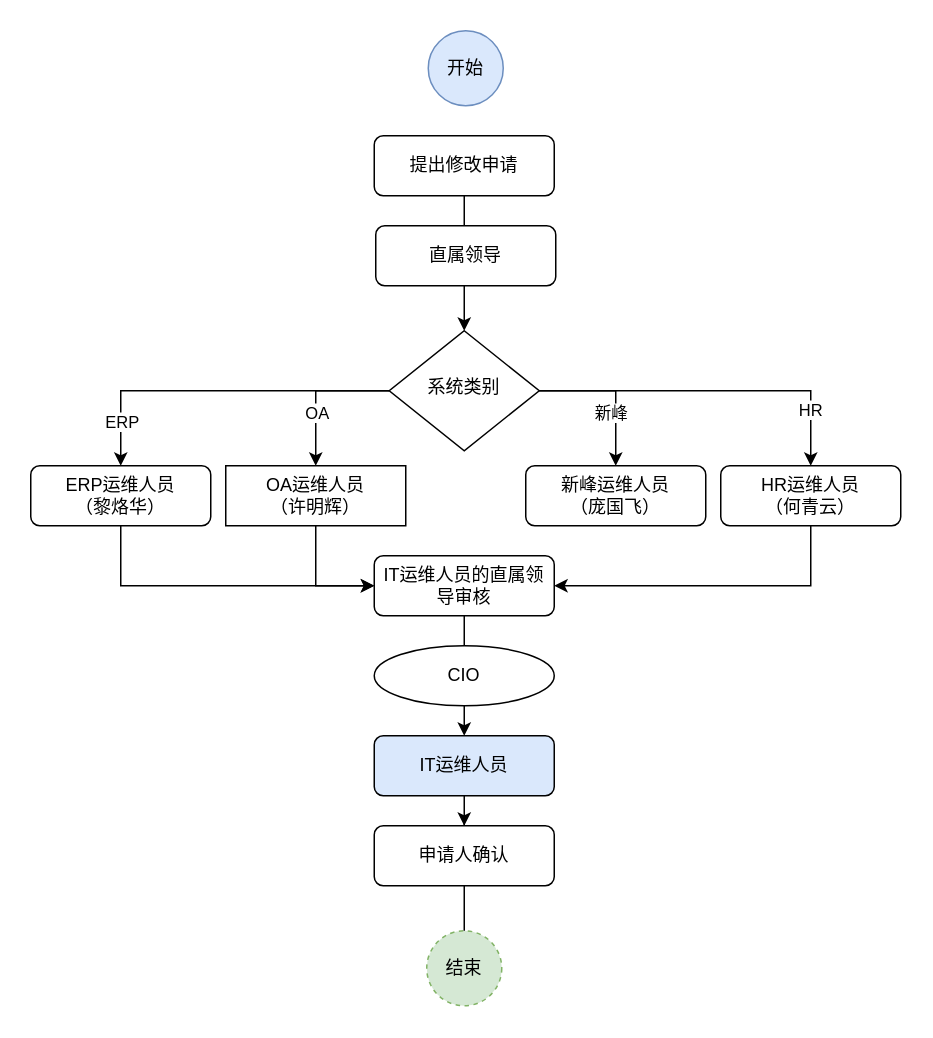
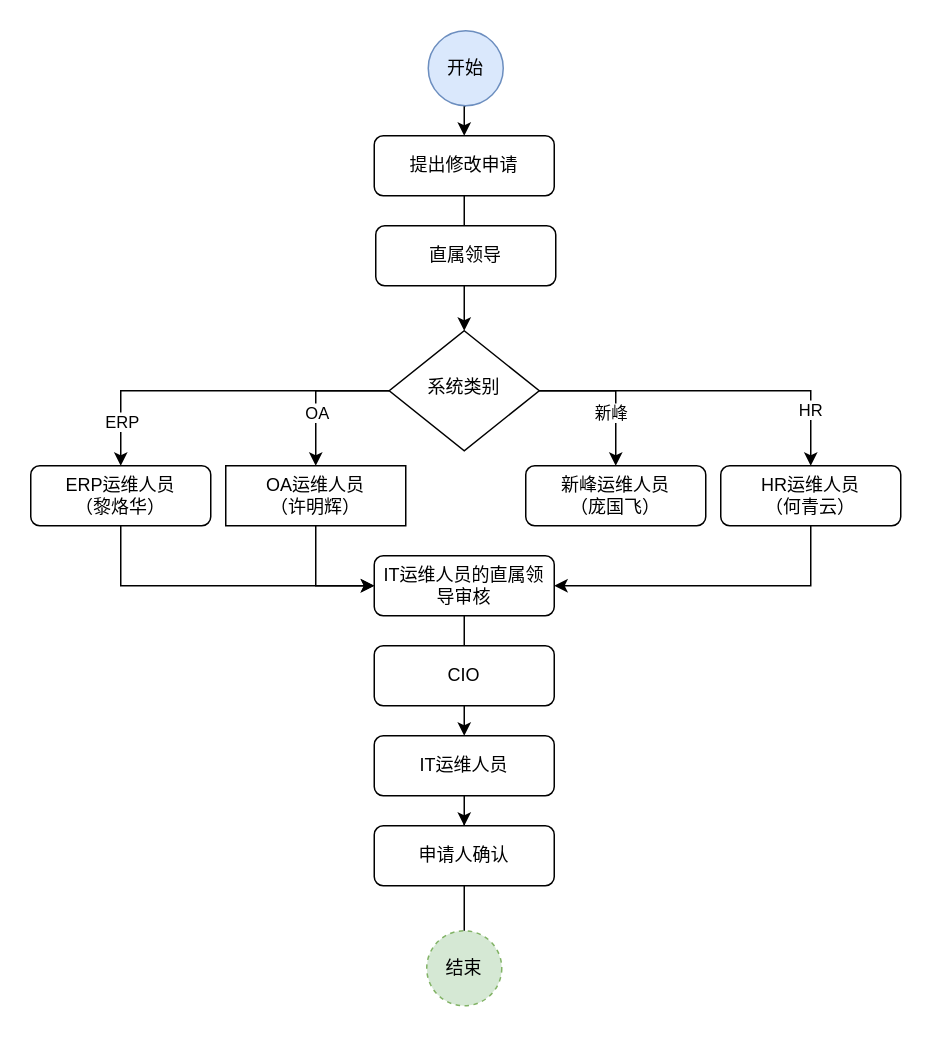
none -> (464, 115)
(464, 676) -> (464, 676)
(464, 766) -> (464, 766)
